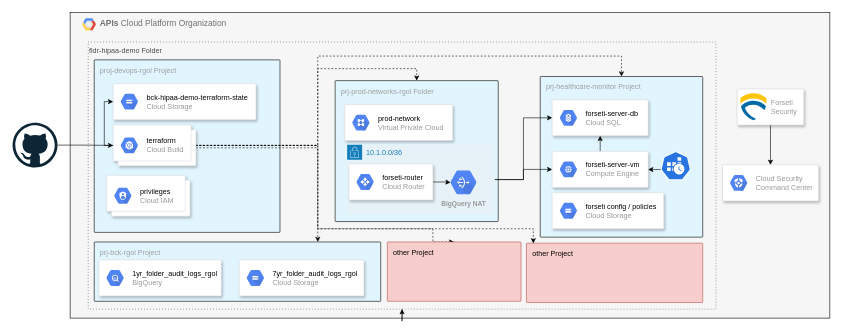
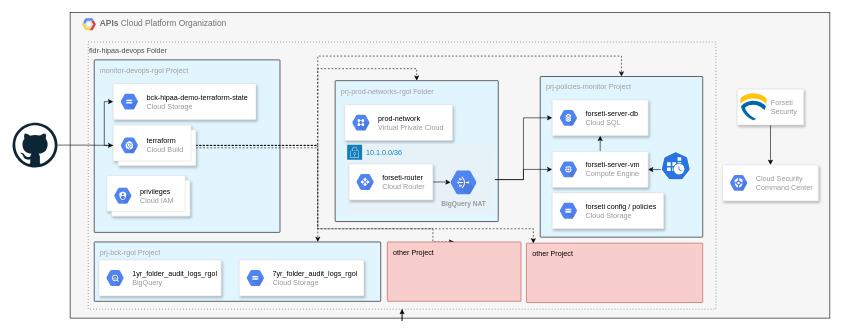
(130, 51) -> (134, 51)
(146, 71) -> (152, 71)
(604, 87) -> (598, 87)
